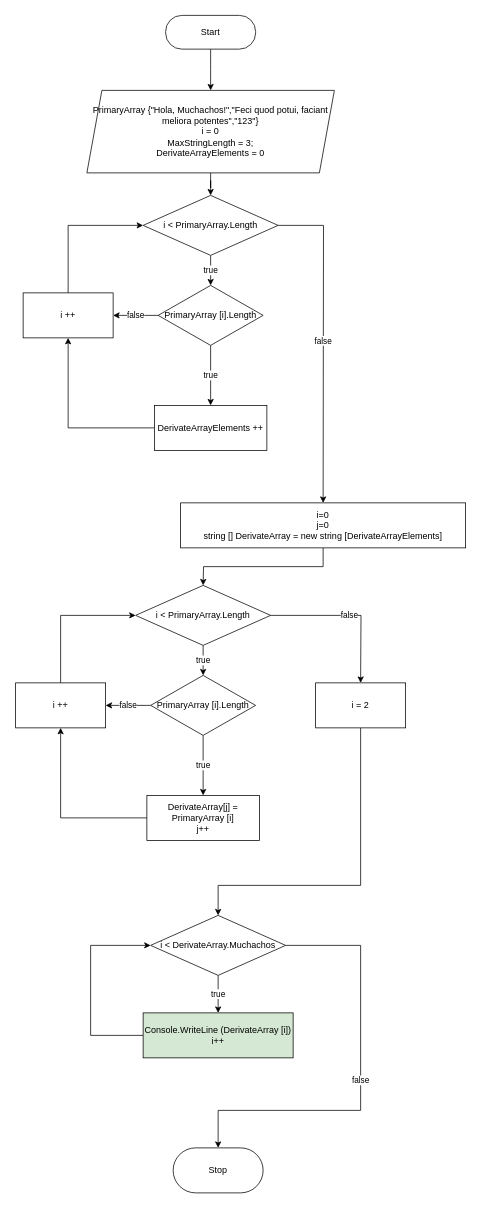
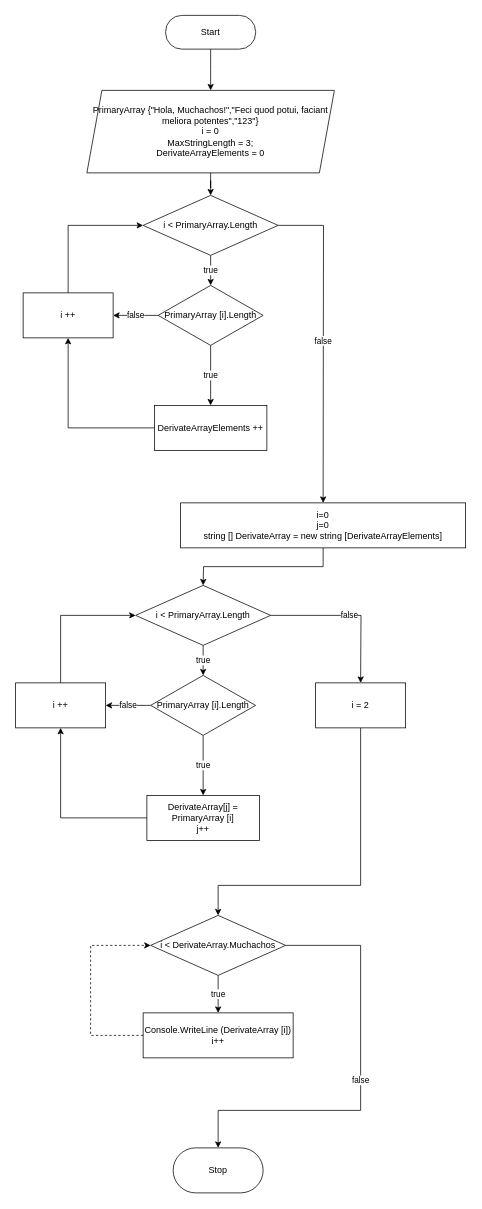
(90, 988) -> (90, 988)
(218, 1035) -> (218, 1035)
